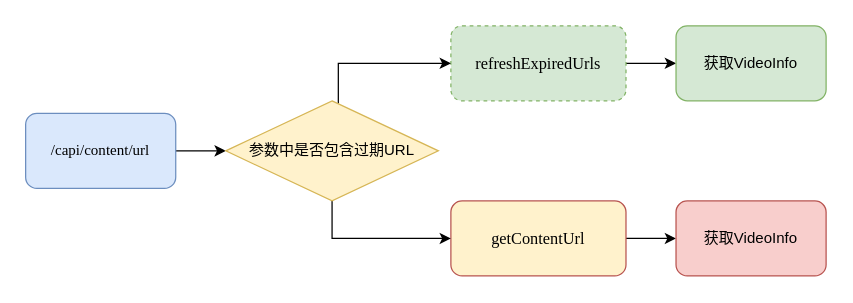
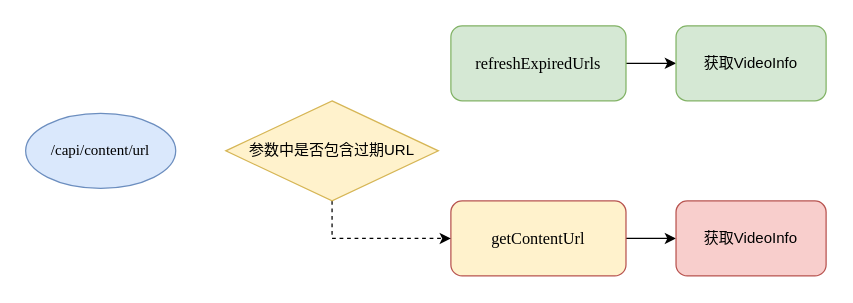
(370, 63) -> none
(538, 63) -> (538, 63)
(101, 151) -> (101, 151)
(197, 151) -> none
(369, 238) -> (369, 238)
